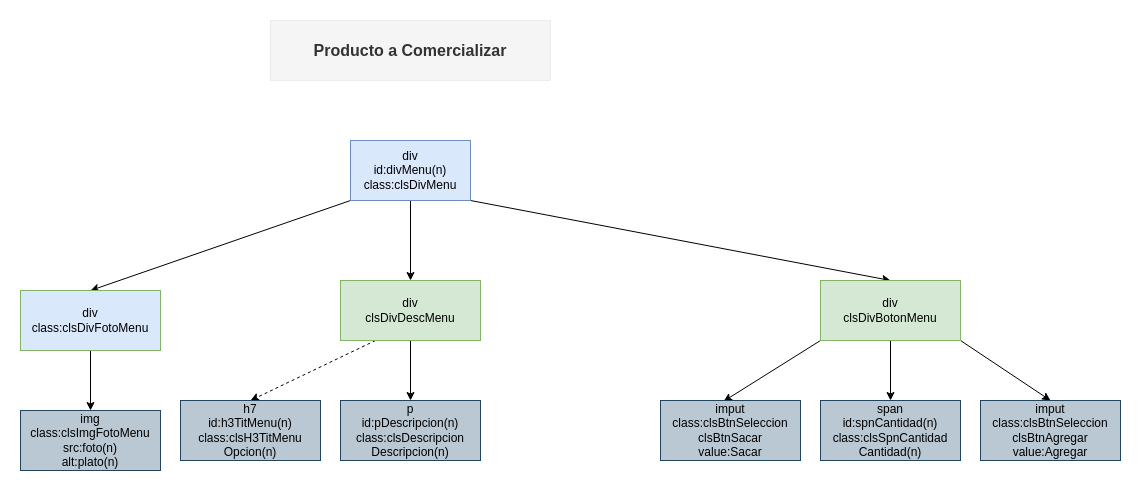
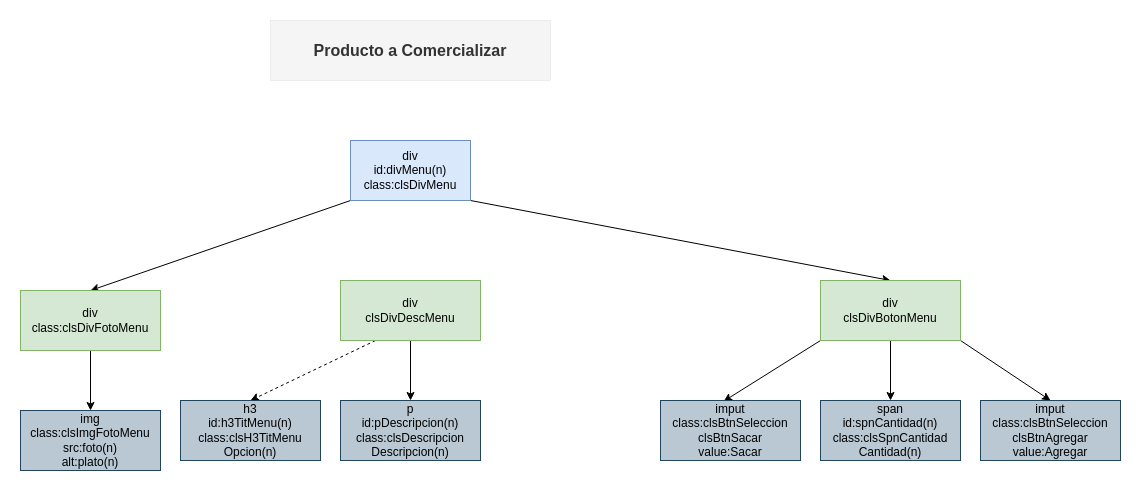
(411, 237) -> none
(91, 321) -> (91, 321)
(251, 431) -> (251, 431)
